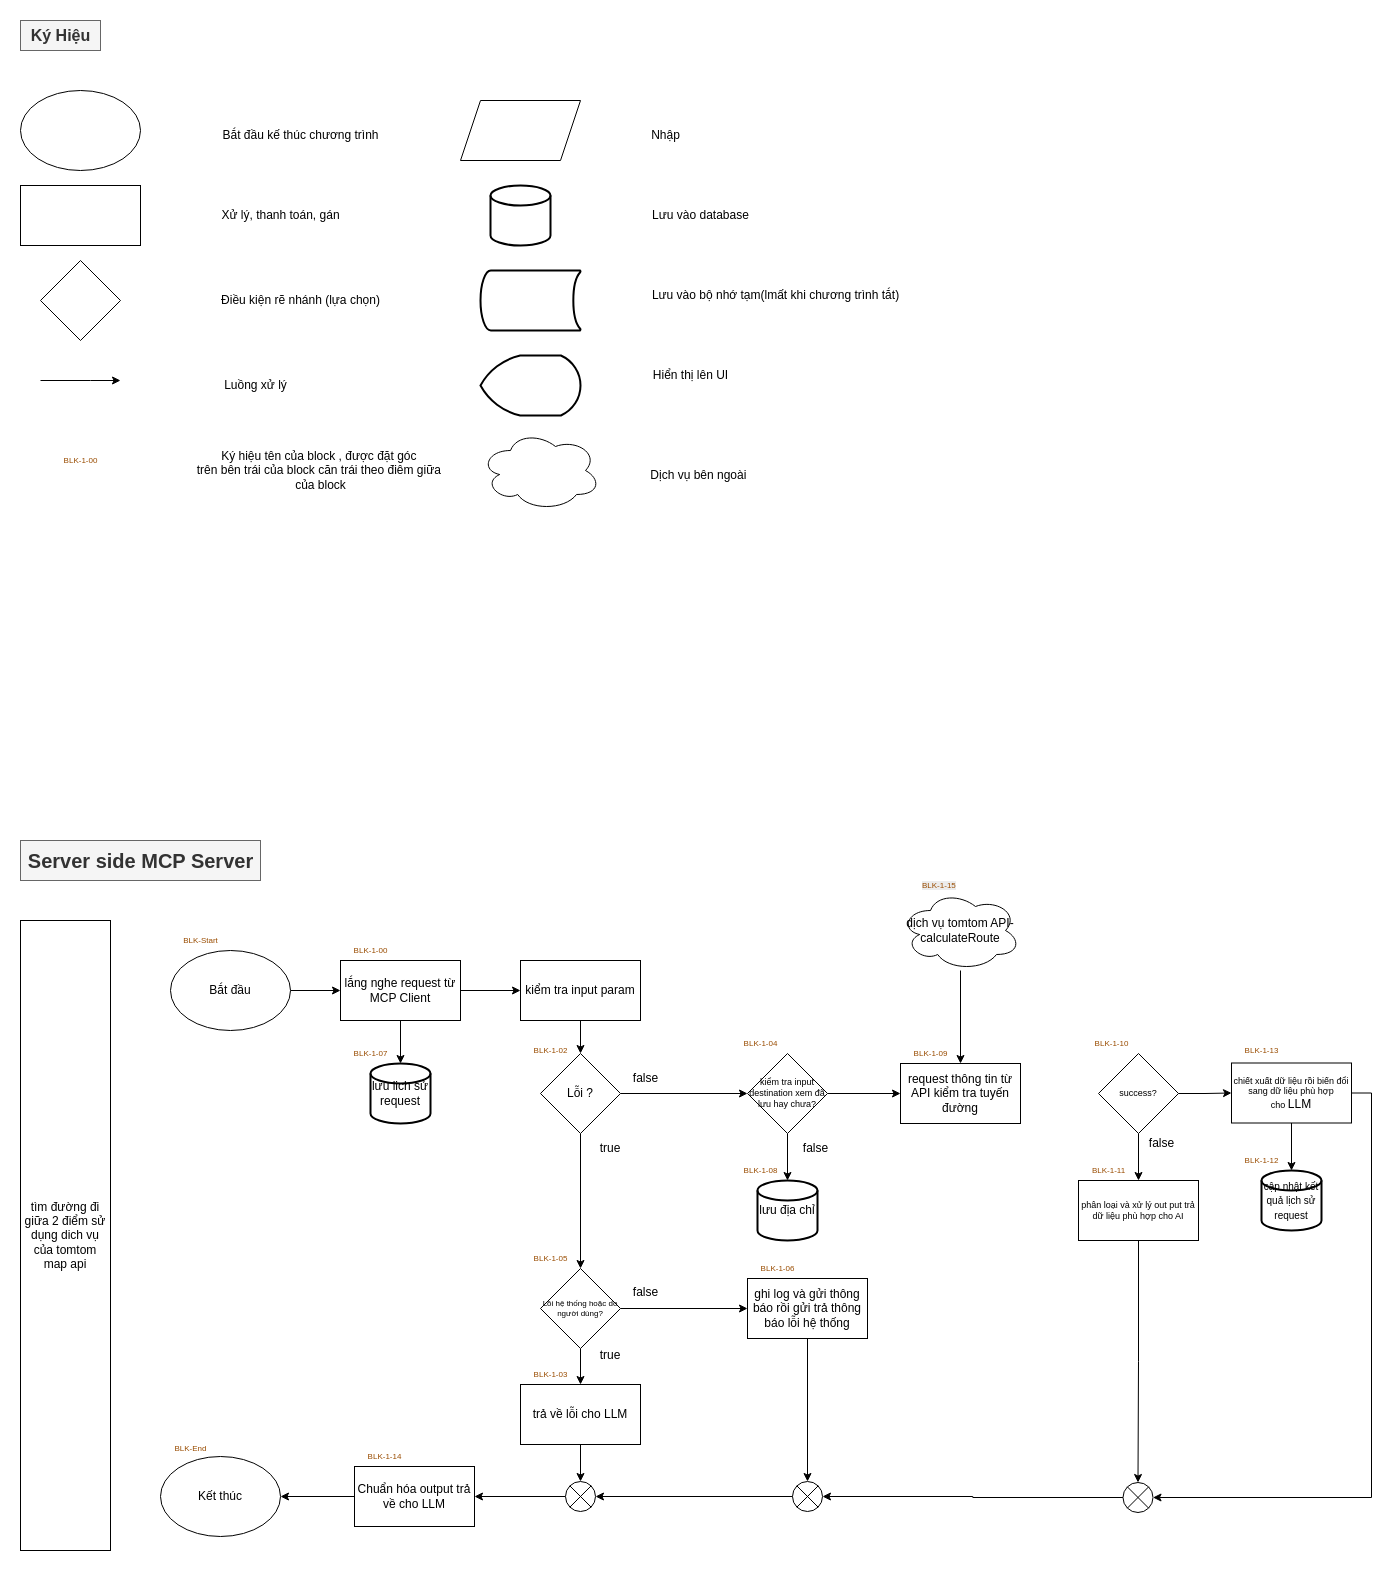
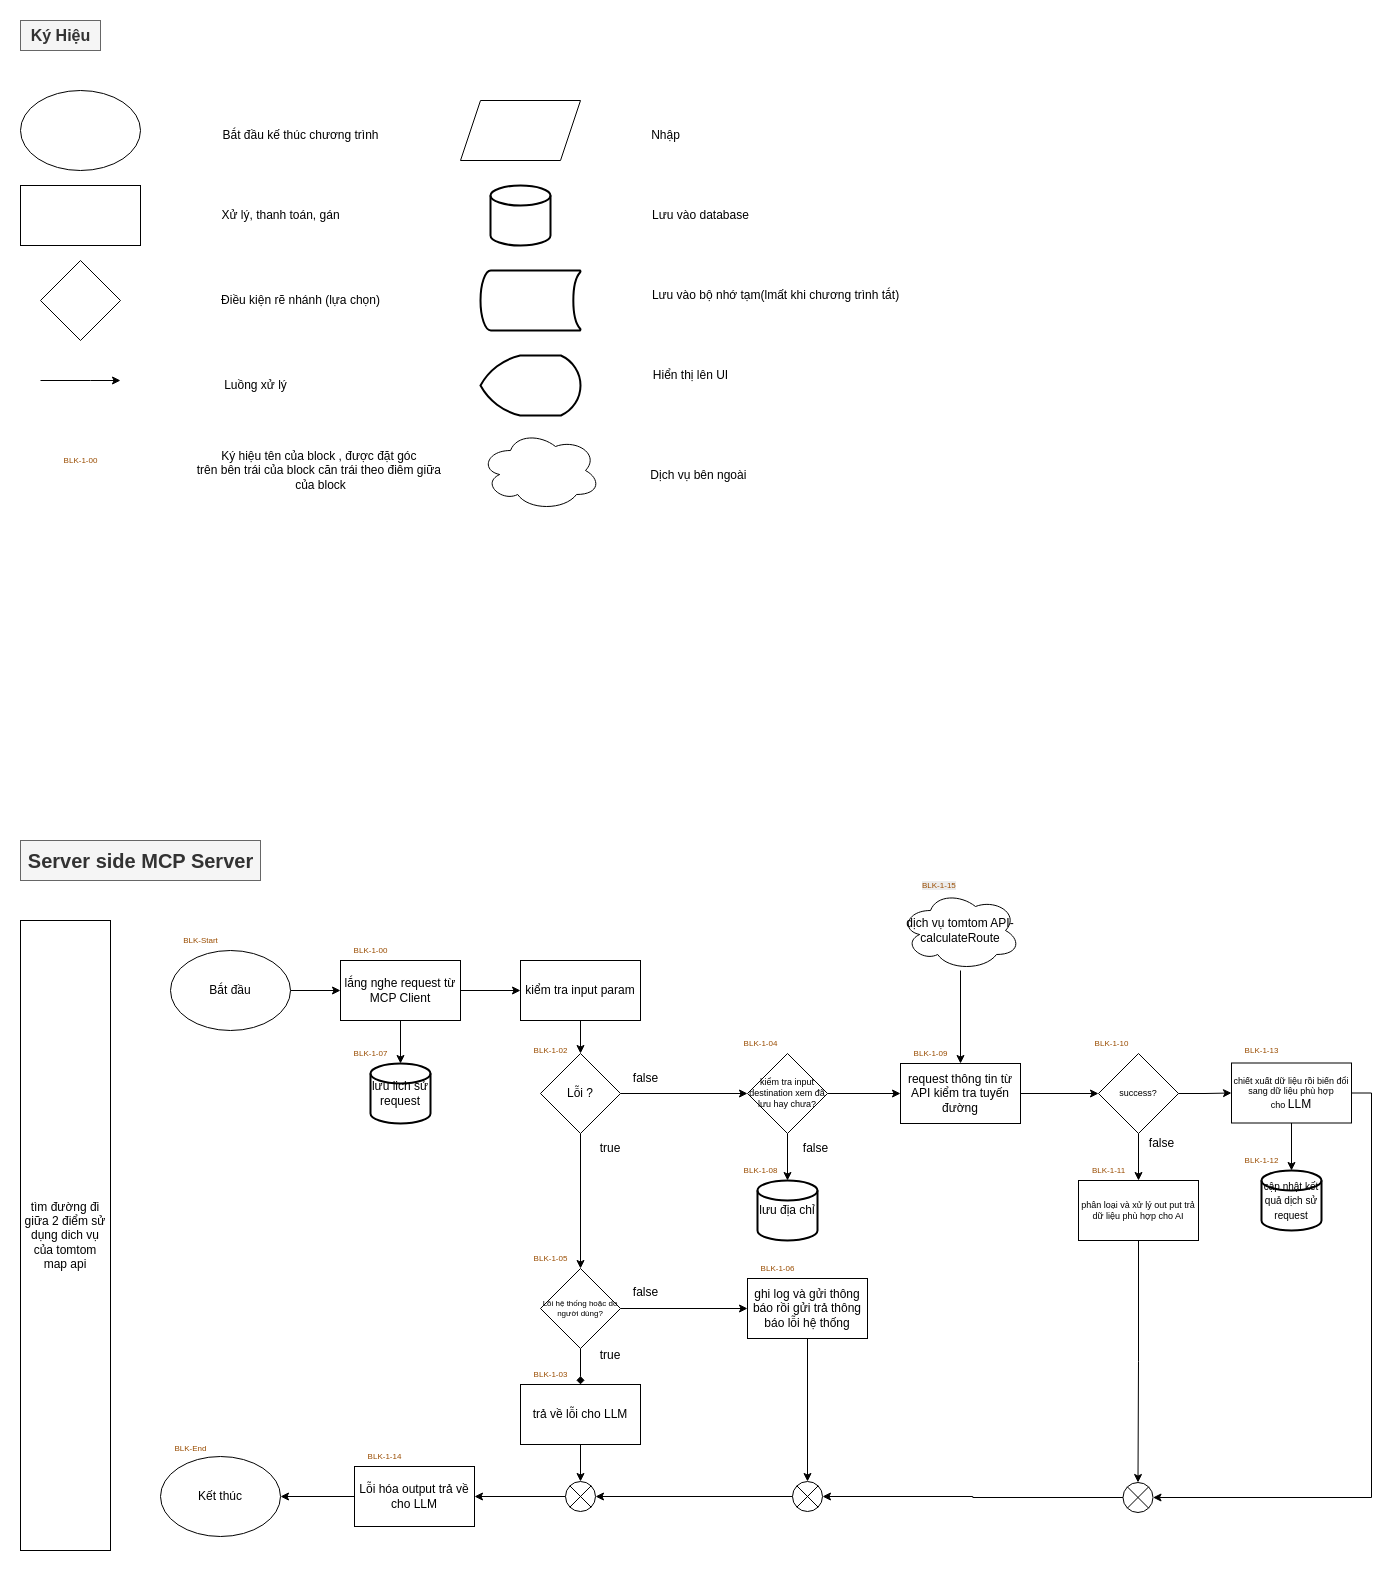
none -> (1056, 1094)
(1292, 1201) -> (1292, 1201)
(581, 1376) -> (581, 1376)
(415, 1497) -> (415, 1497)
